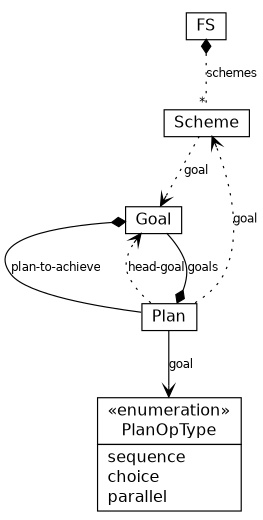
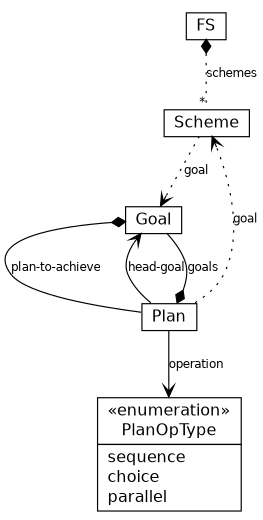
(129, 276) -> (129, 276)
(182, 365) -> (196, 365)
